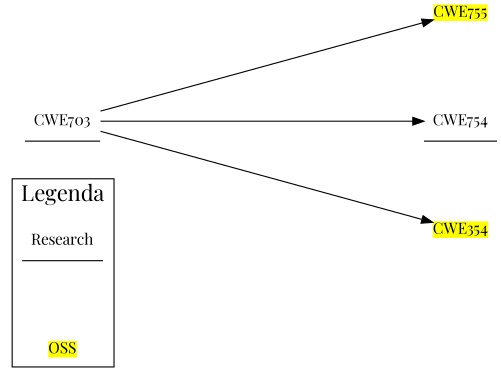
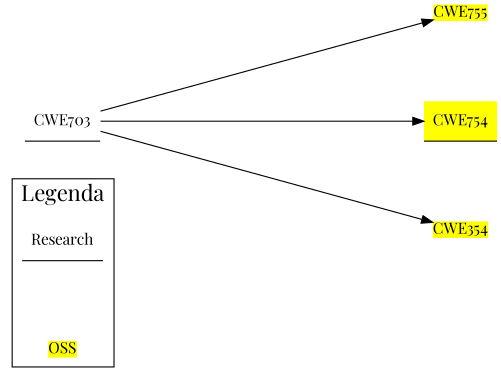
(460, 121) -> (460, 121)
